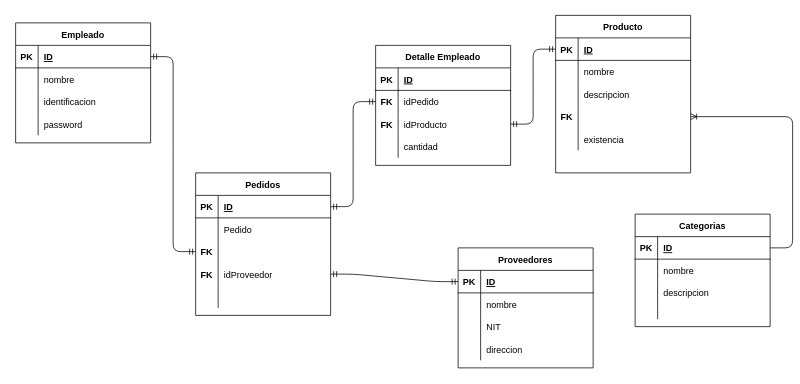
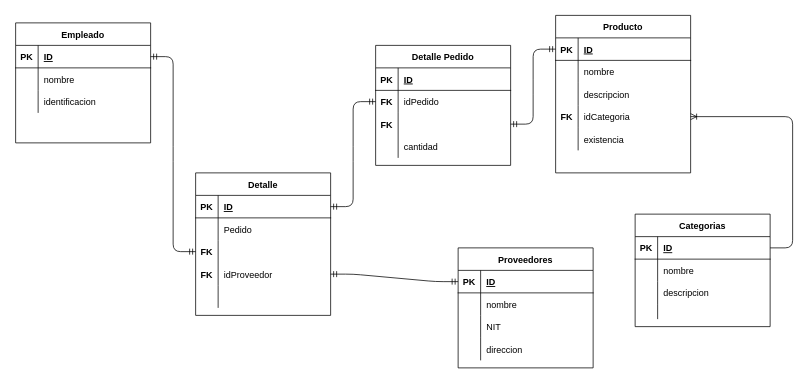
(443, 57) -> (443, 57)
none -> (634, 117)
(94, 124) -> none
(454, 124) -> none
(263, 185) -> (263, 185)
